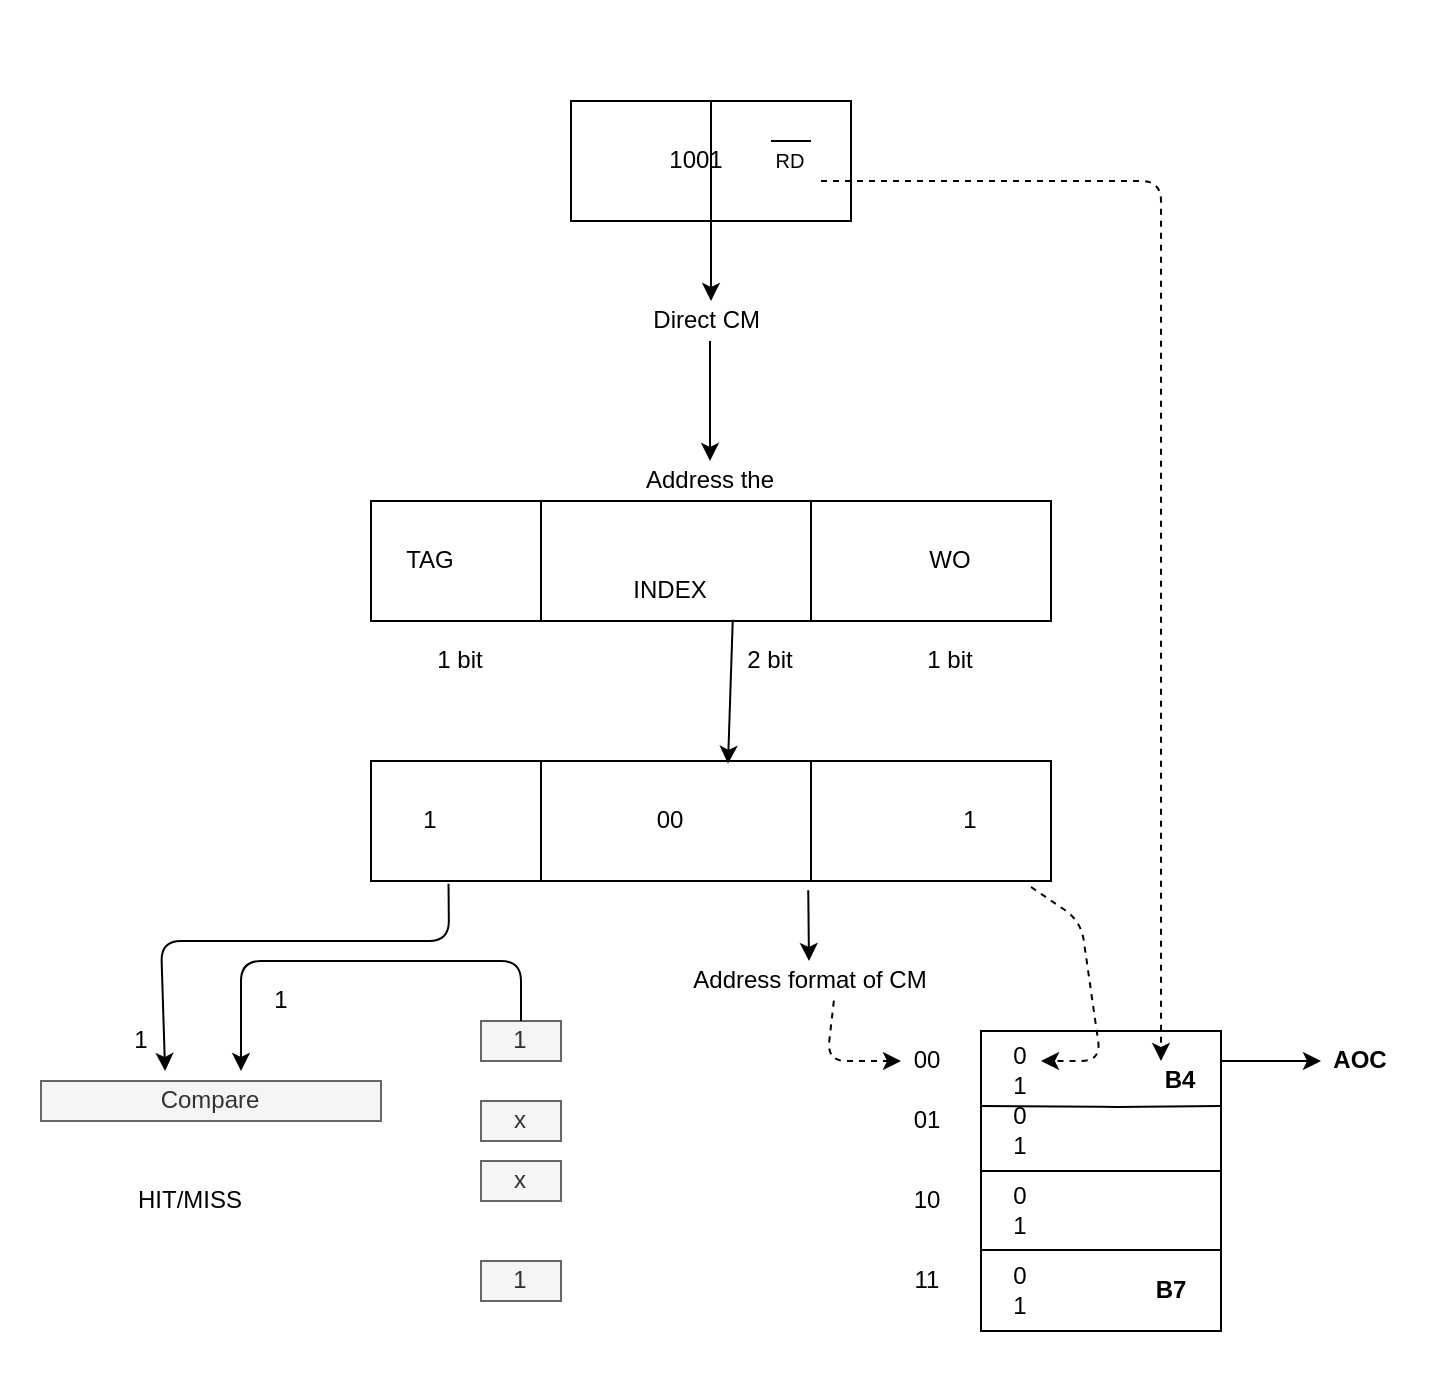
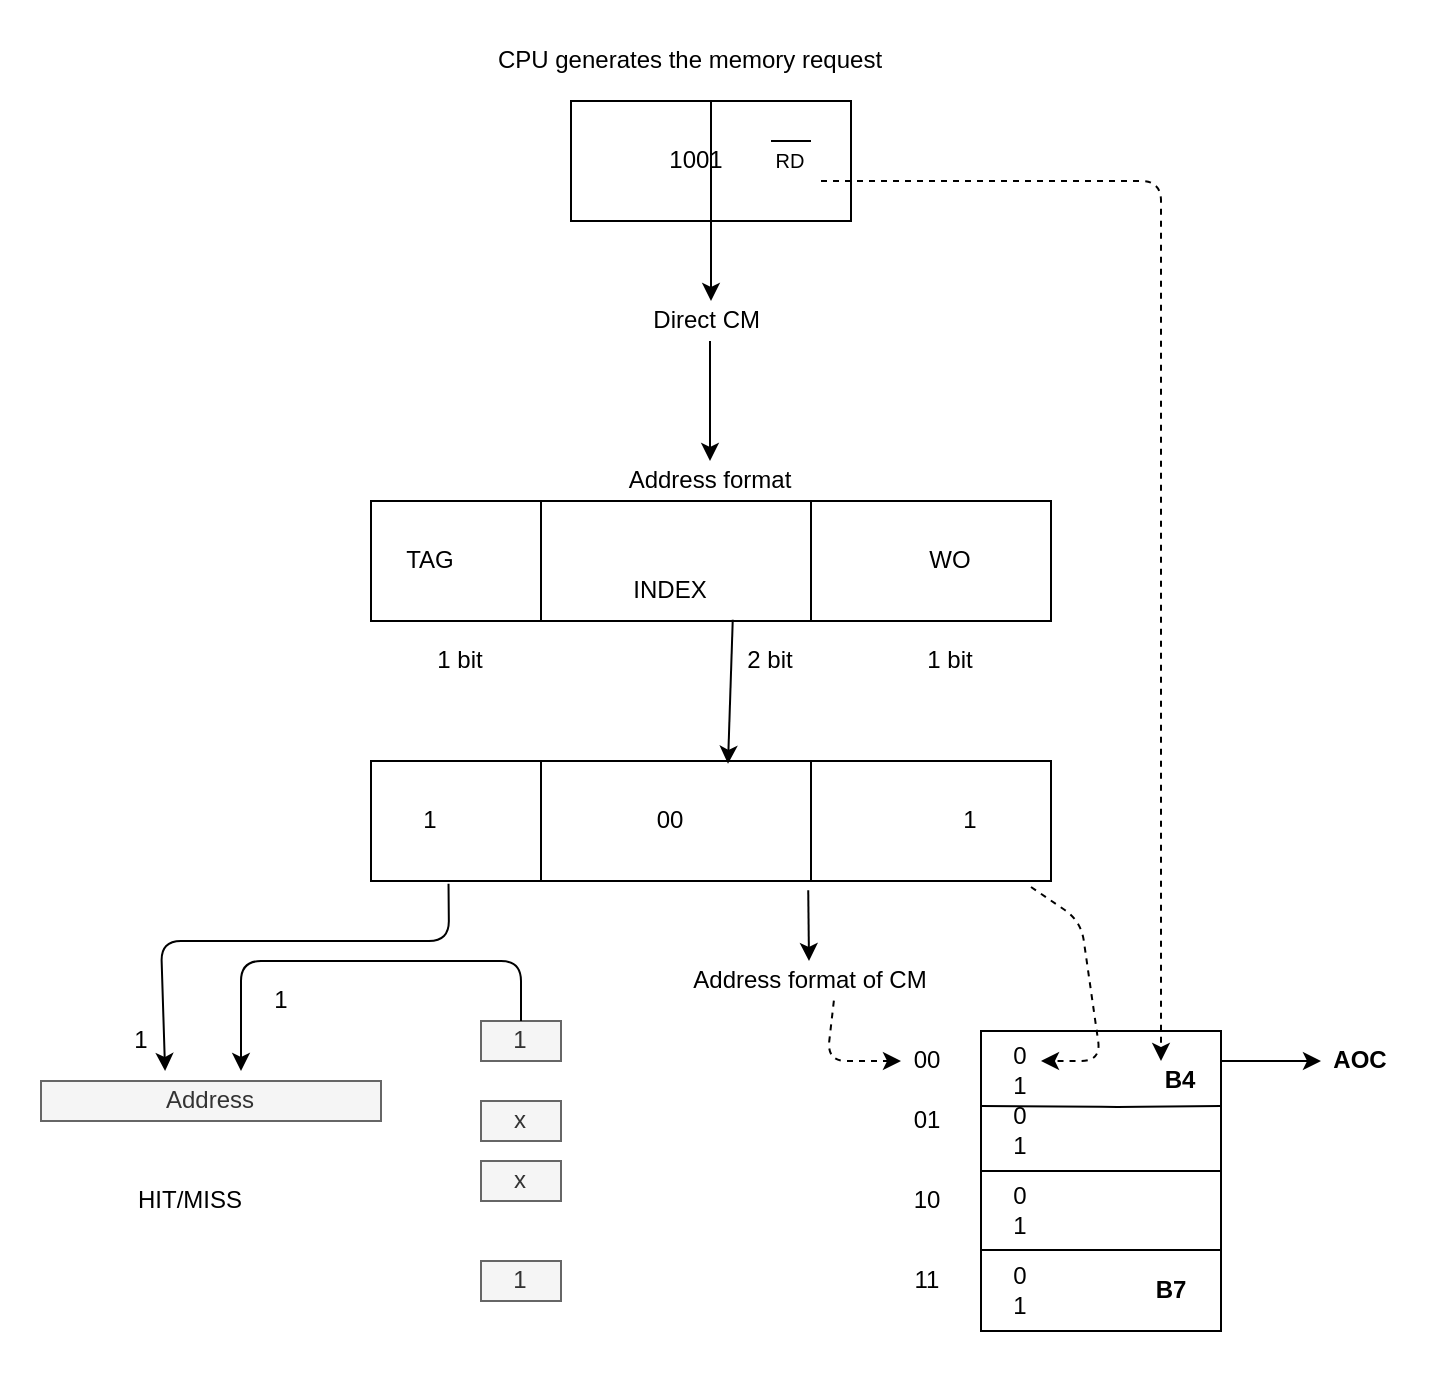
none -> (691, 61)
(711, 481) -> (711, 481)
(211, 1101) -> (211, 1101)
